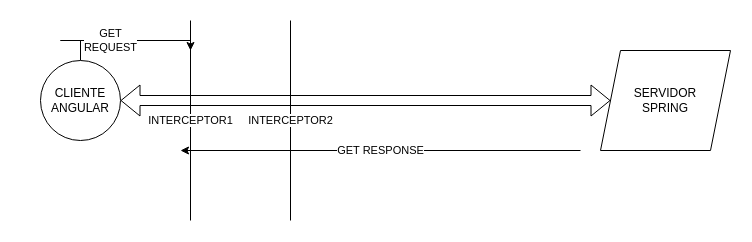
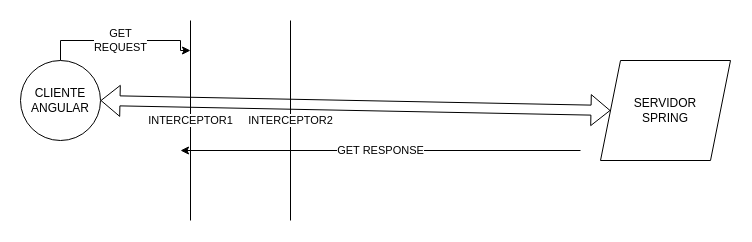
(81, 101) -> (61, 101)
(666, 101) -> (666, 111)
